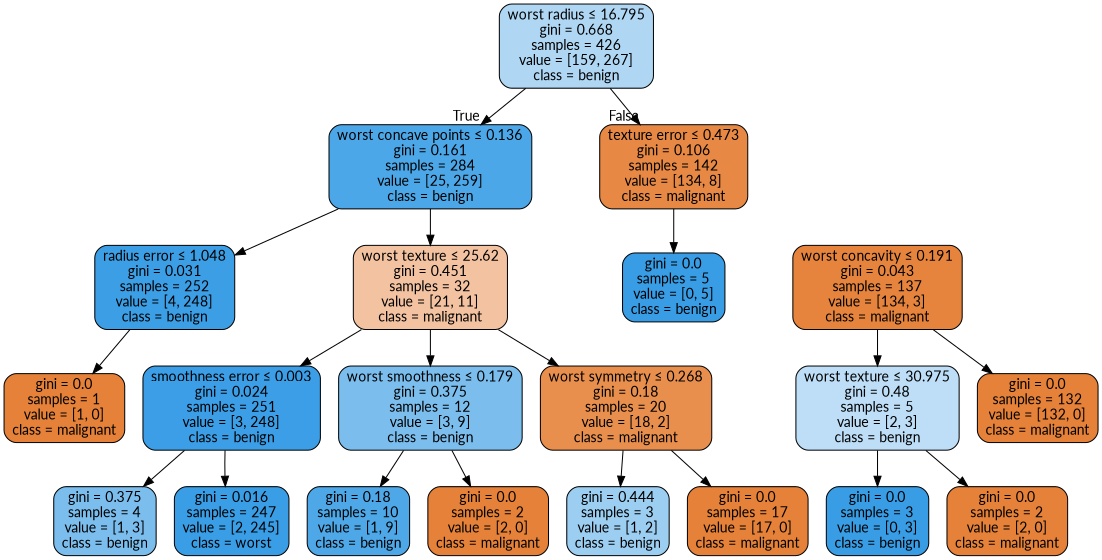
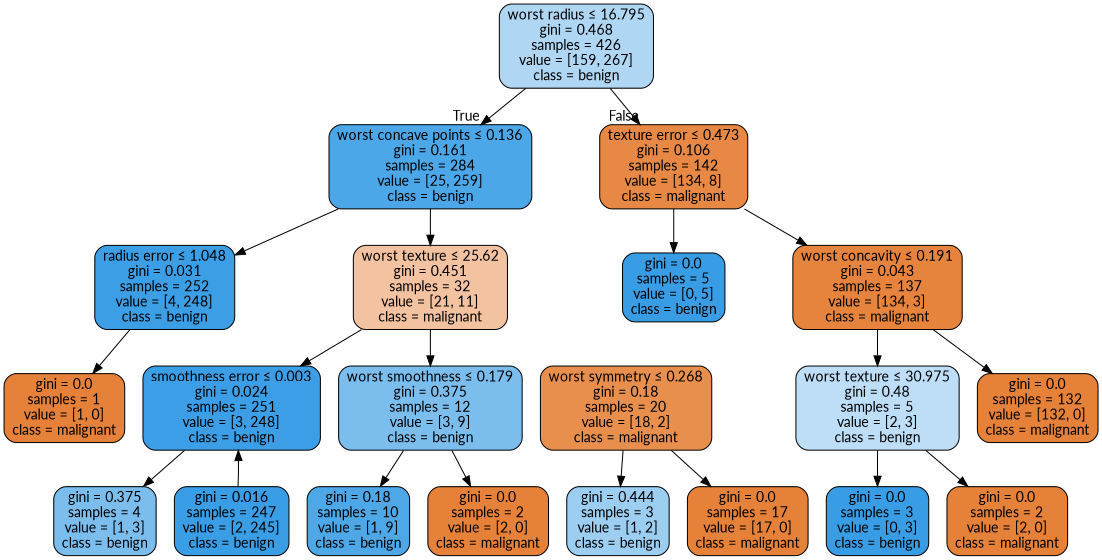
(576, 30) -> (576, 30)
none -> (771, 224)
(524, 345) -> none
(225, 463) -> (238, 473)
(232, 543) -> (232, 543)
